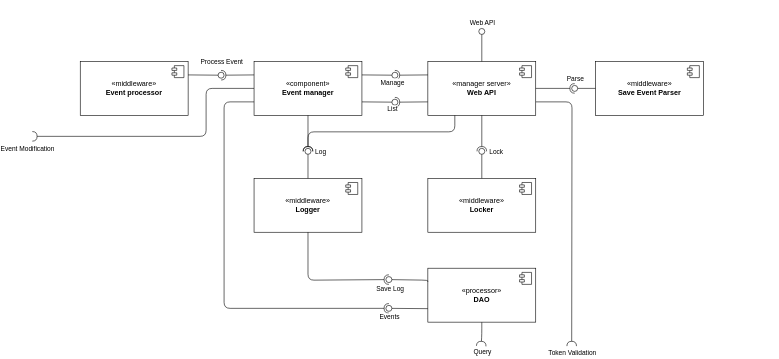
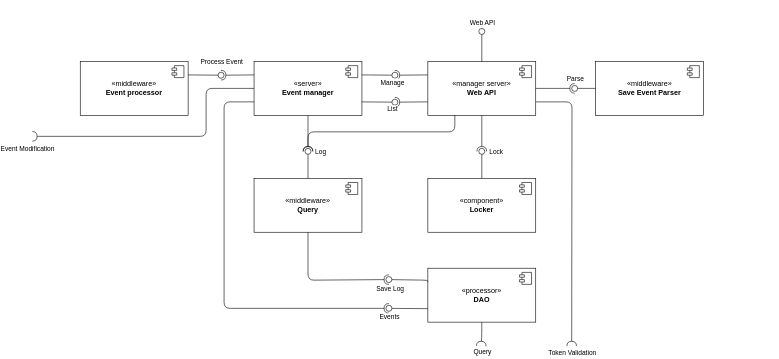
(308, 89) -> (308, 89)
(308, 206) -> (308, 206)
(482, 206) -> (482, 206)
